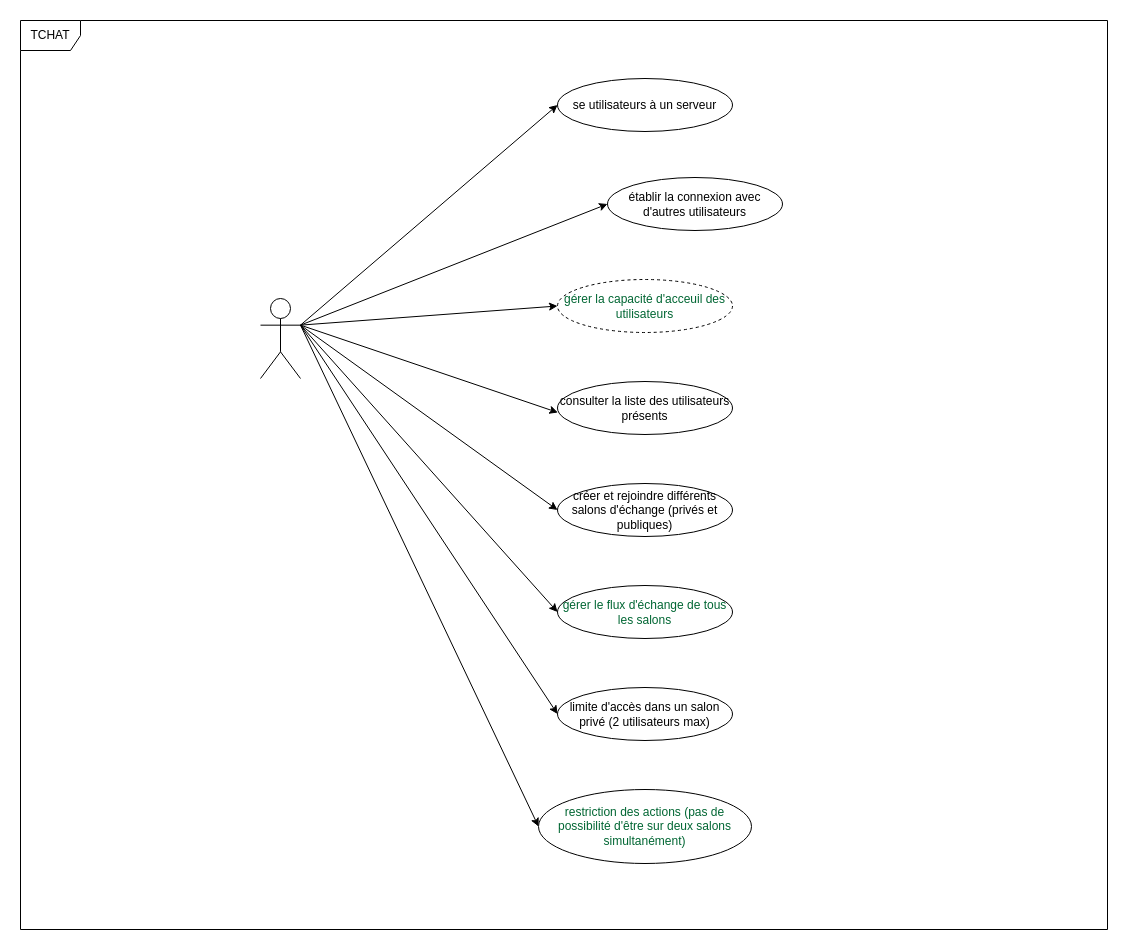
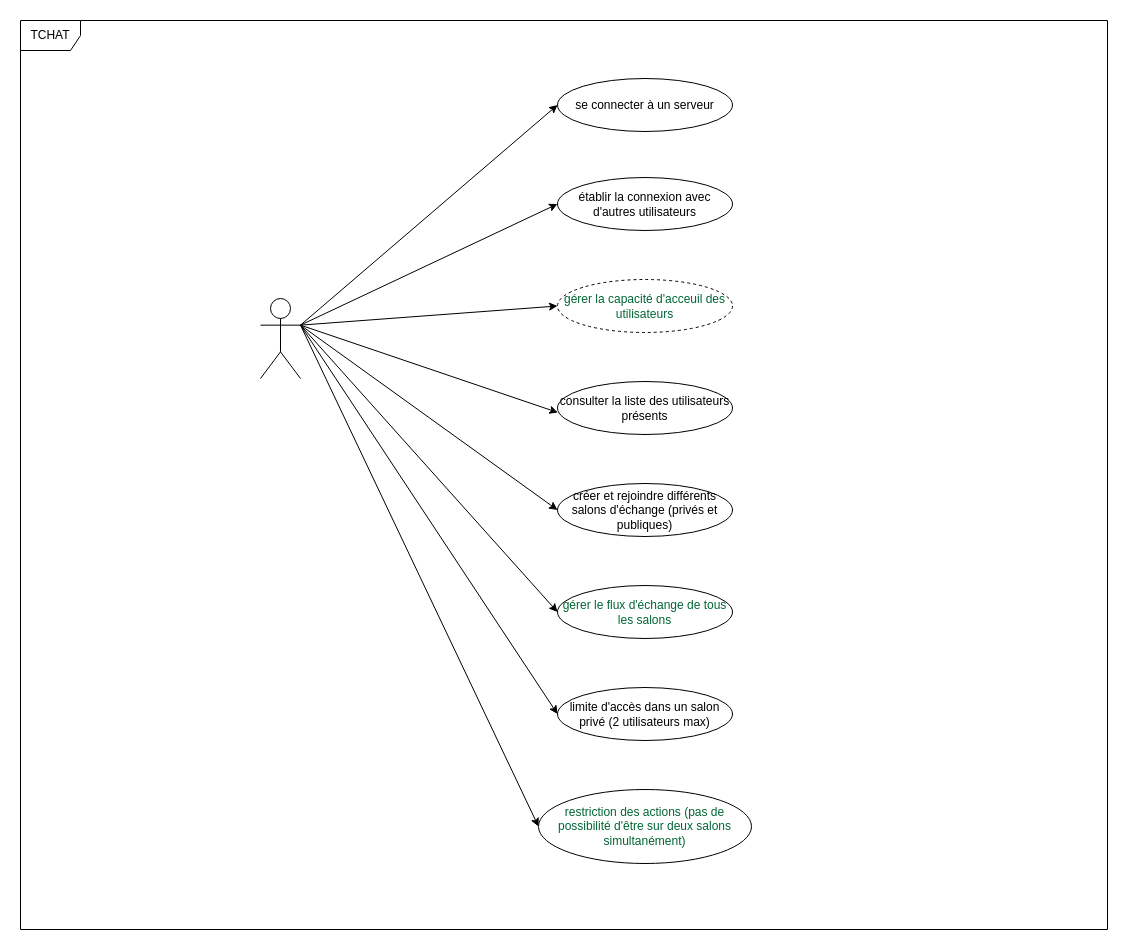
(645, 106) -> (645, 106)
(695, 204) -> (645, 204)
